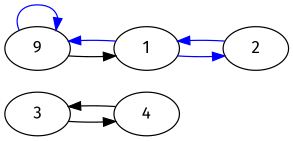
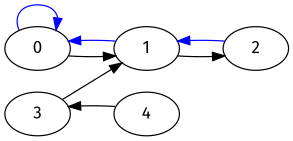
(38, 48) -> (38, 48)
(195, 57) -> (195, 57)
(86, 122) -> (87, 84)
